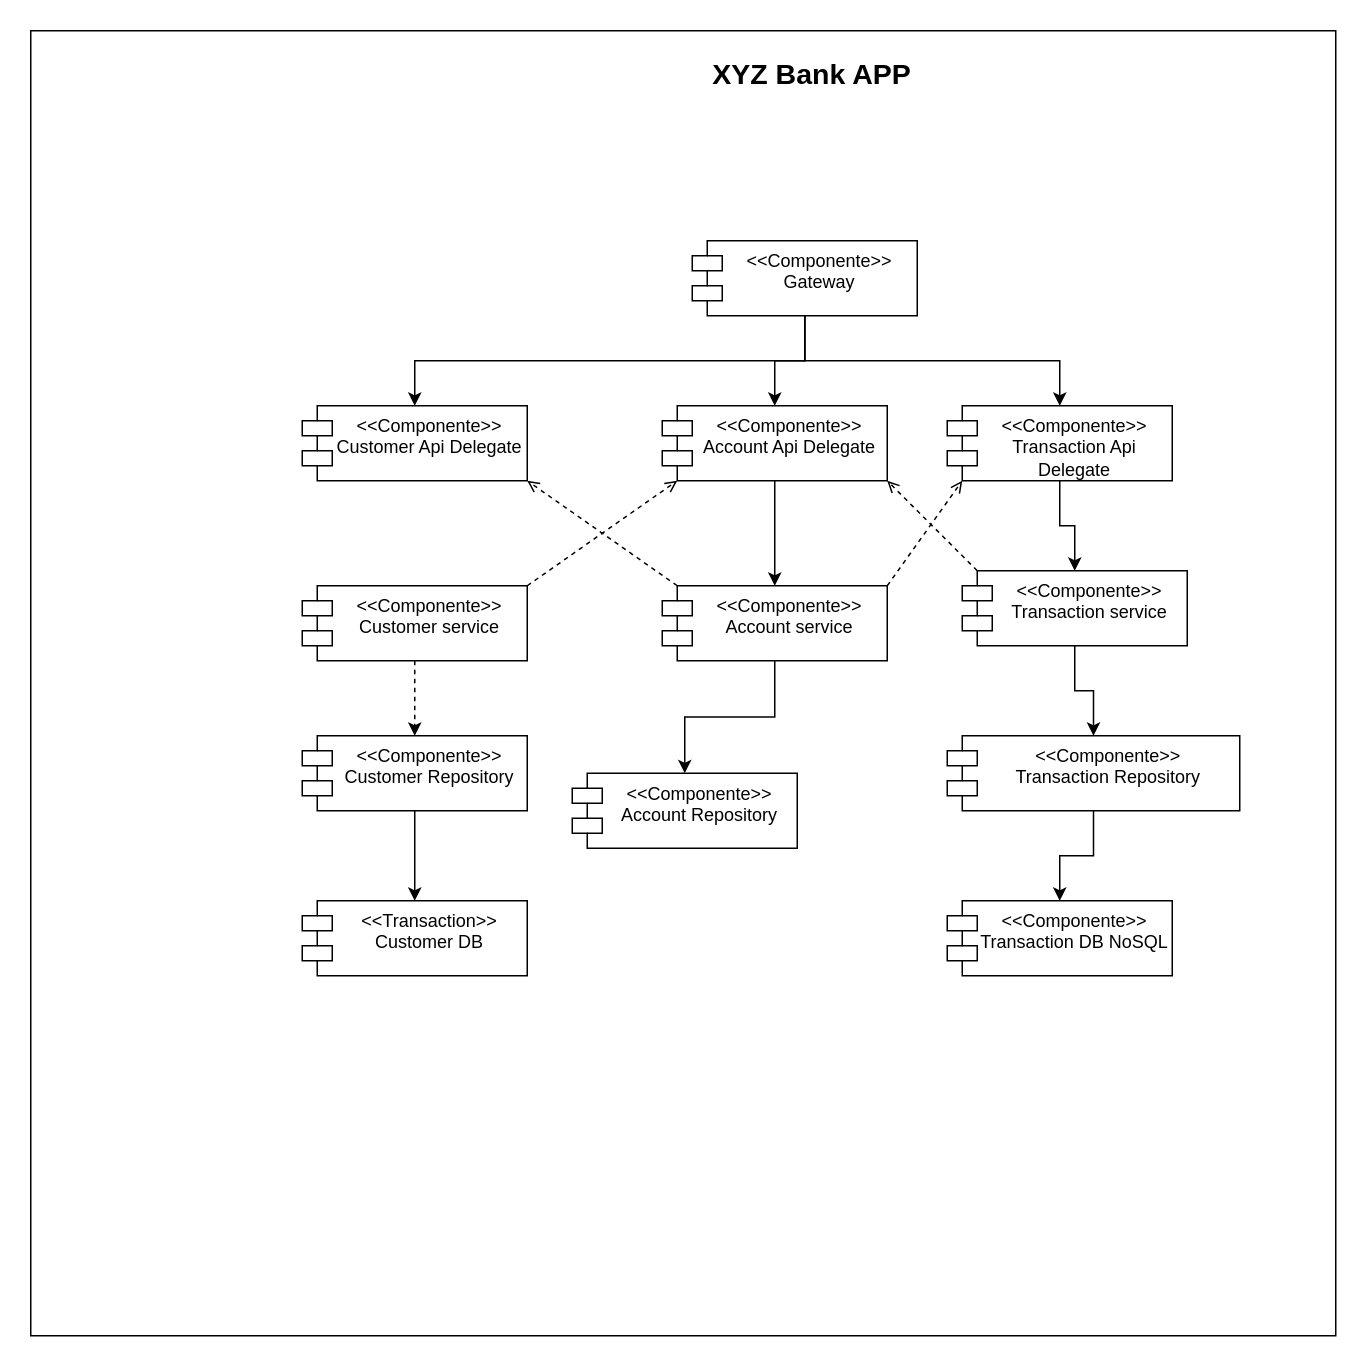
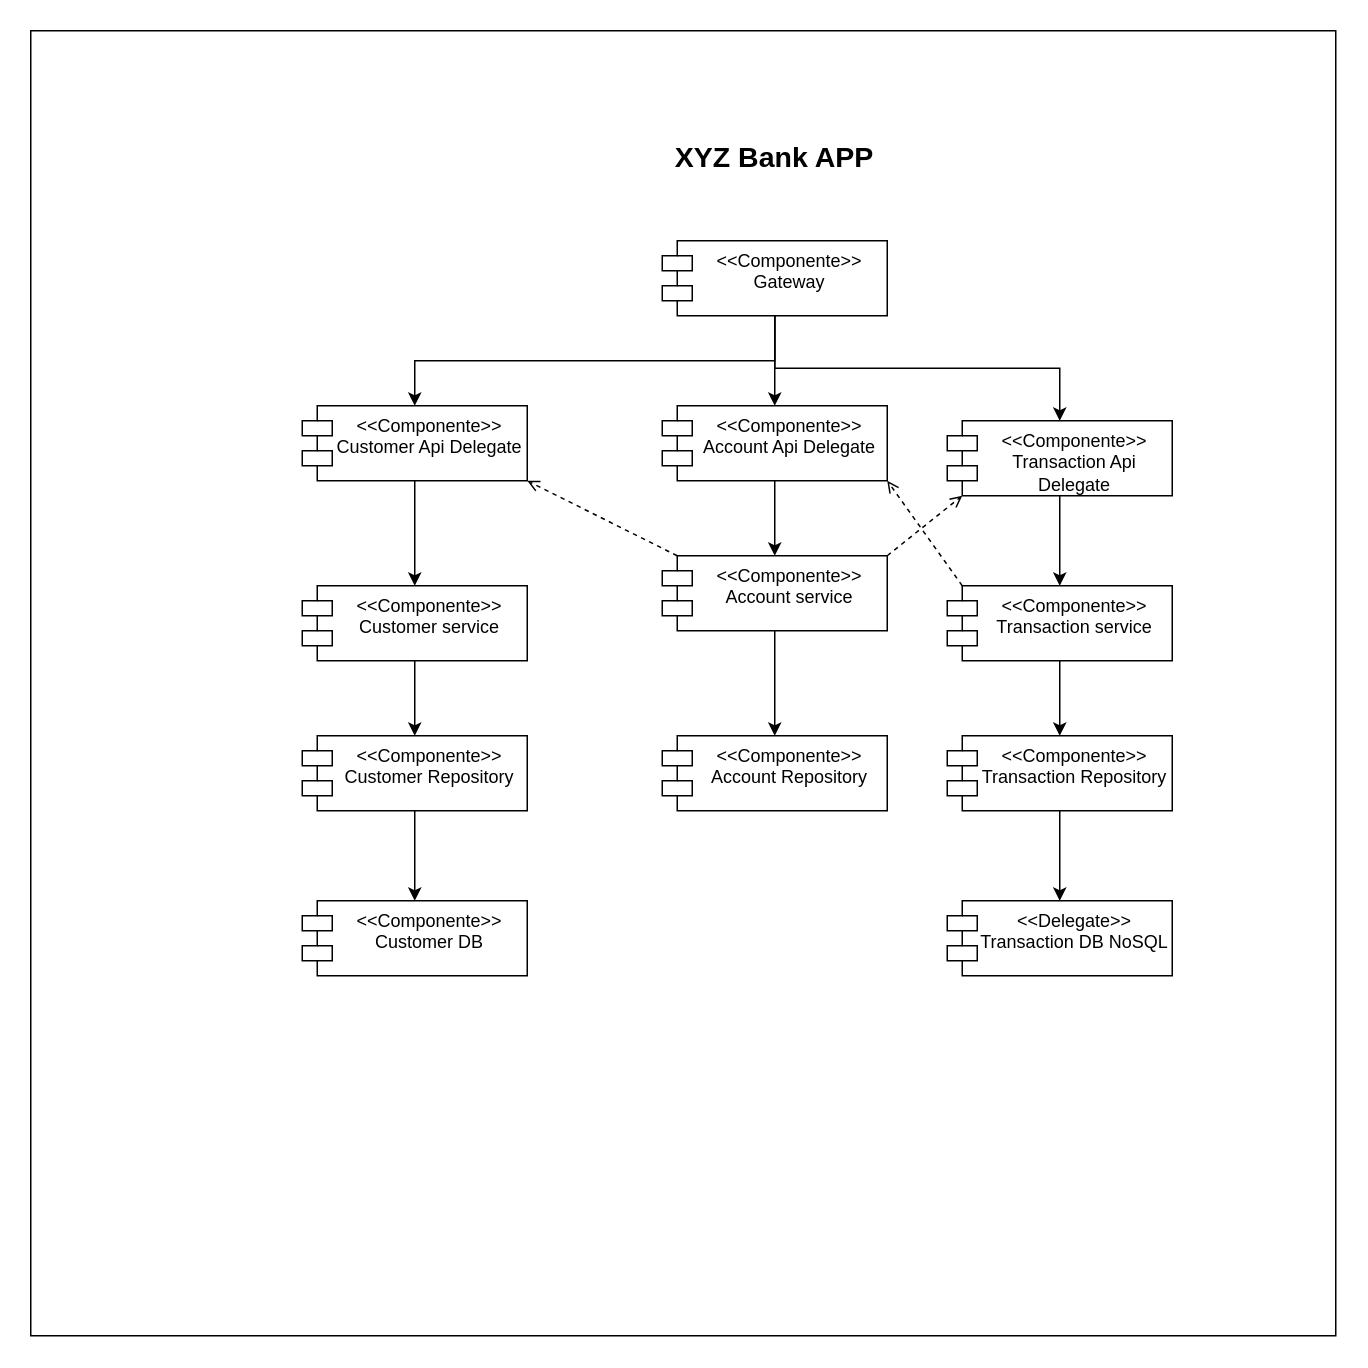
(812, 76) -> (775, 158)
(805, 278) -> (775, 278)
(1060, 443) -> (1060, 458)
none -> (415, 528)
(600, 534) -> none
(1075, 608) -> (1060, 623)
(775, 623) -> (775, 593)
(415, 694) -> (415, 694)
(1094, 773) -> (1060, 773)
(685, 811) -> (775, 773)
(430, 933) -> (430, 933)
(1075, 933) -> (1075, 933)
